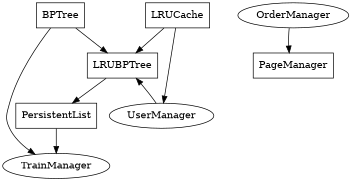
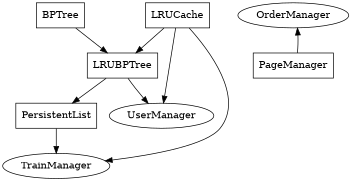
(289, 37) -> (298, 44)
(14, 89) -> (220, 128)
(149, 93) -> (136, 88)
